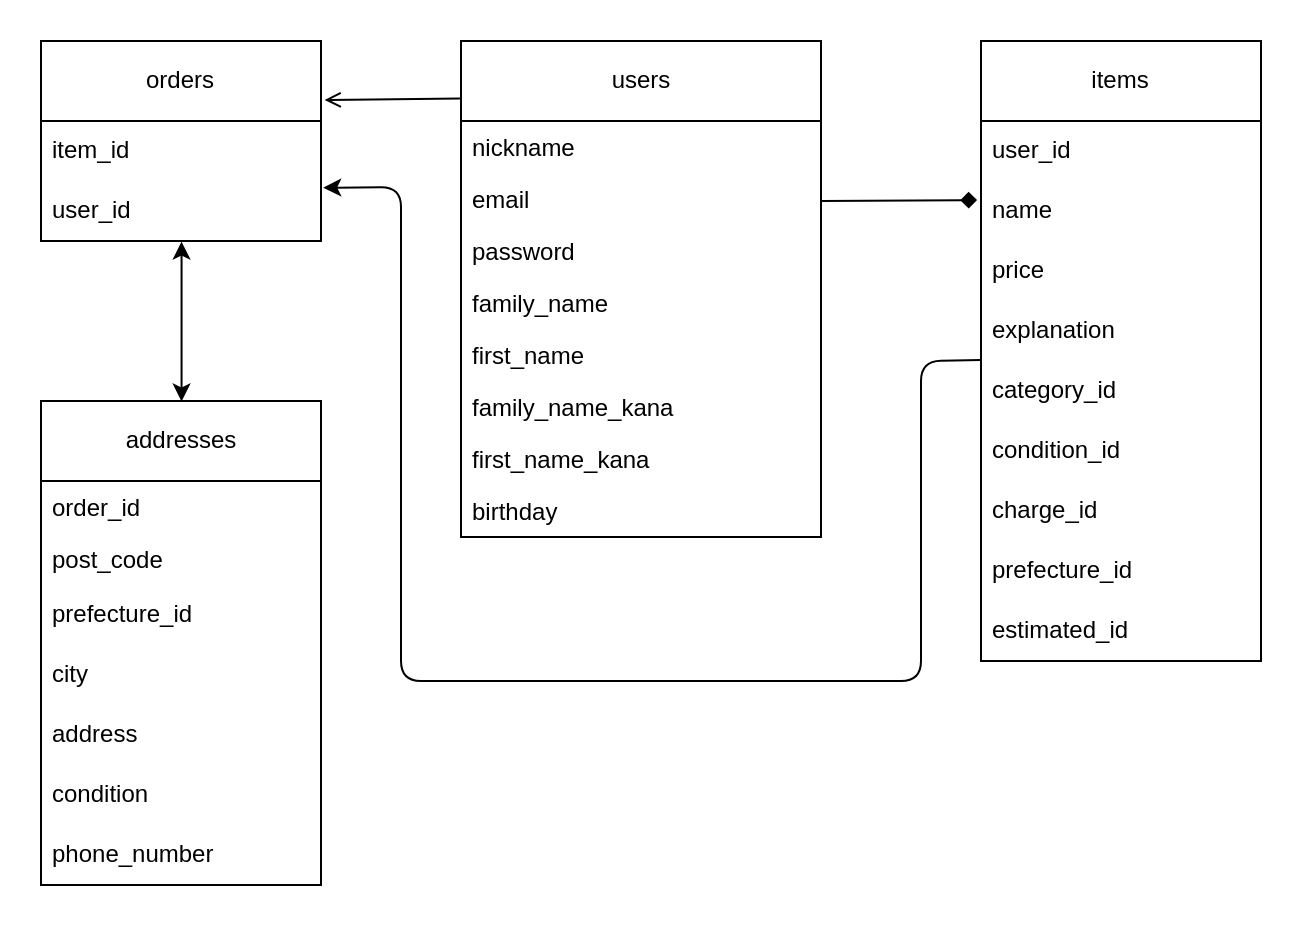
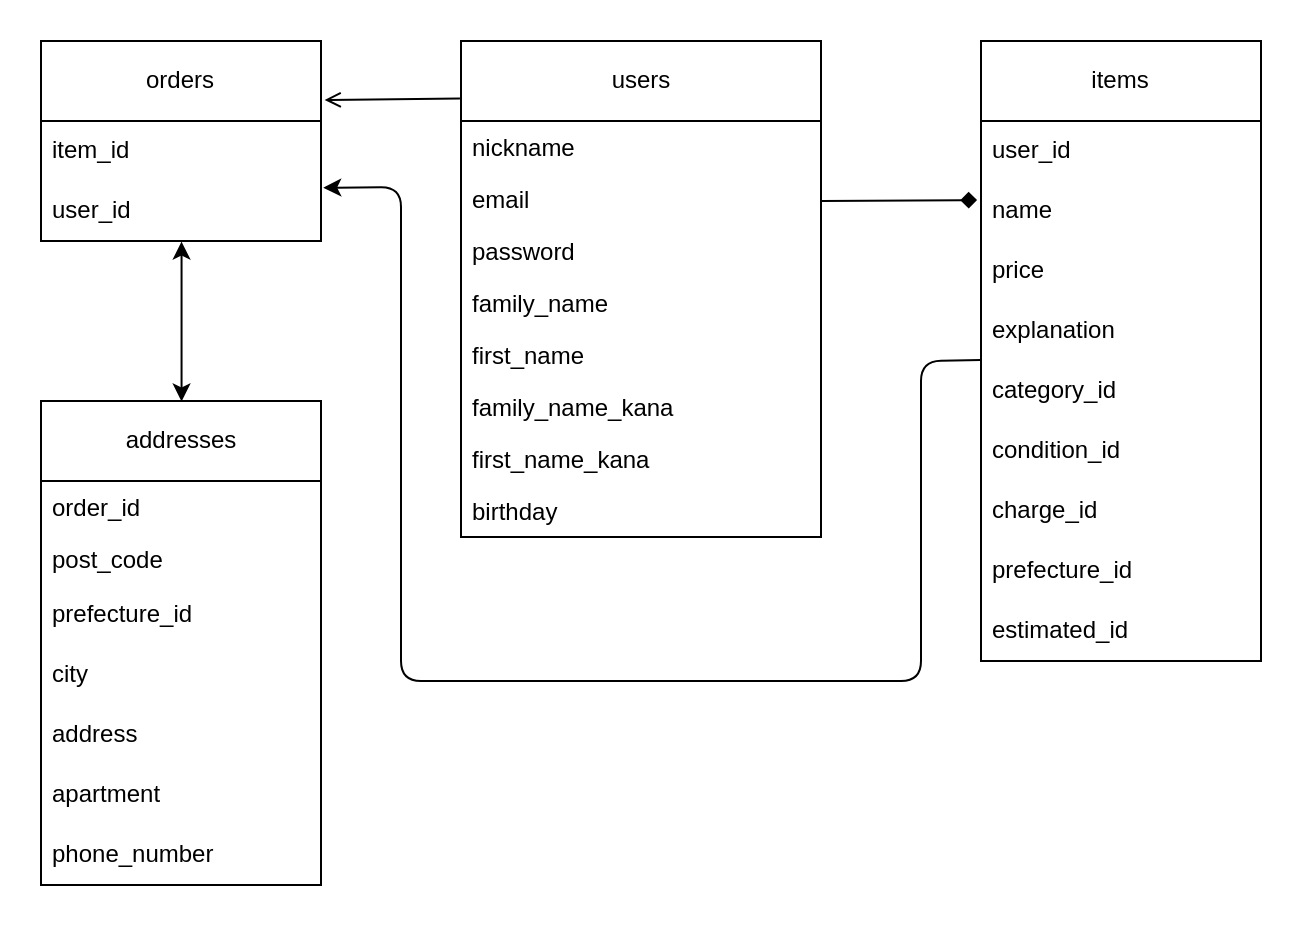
(107, 795) -> (113, 795)
